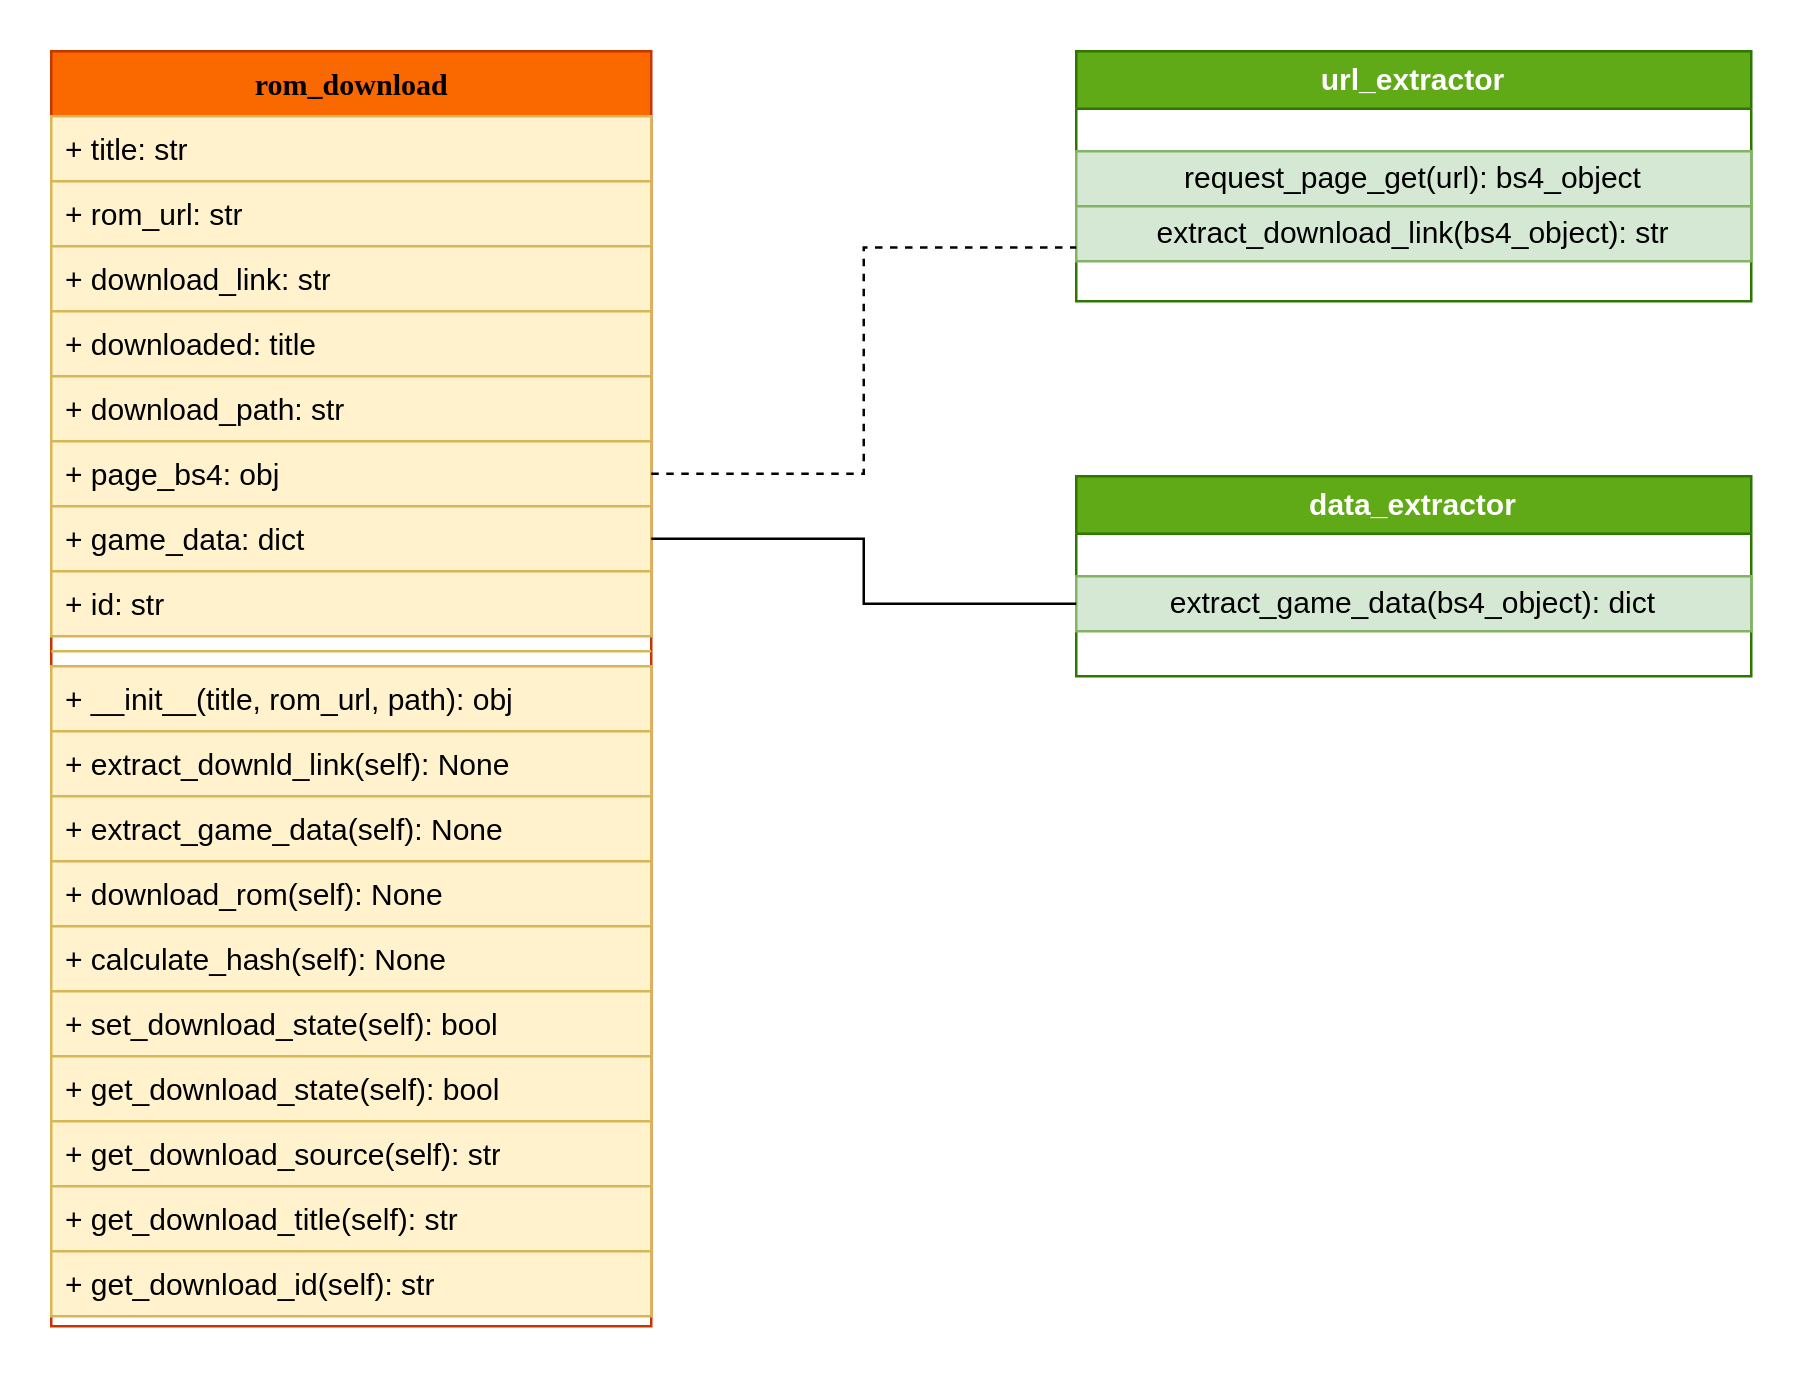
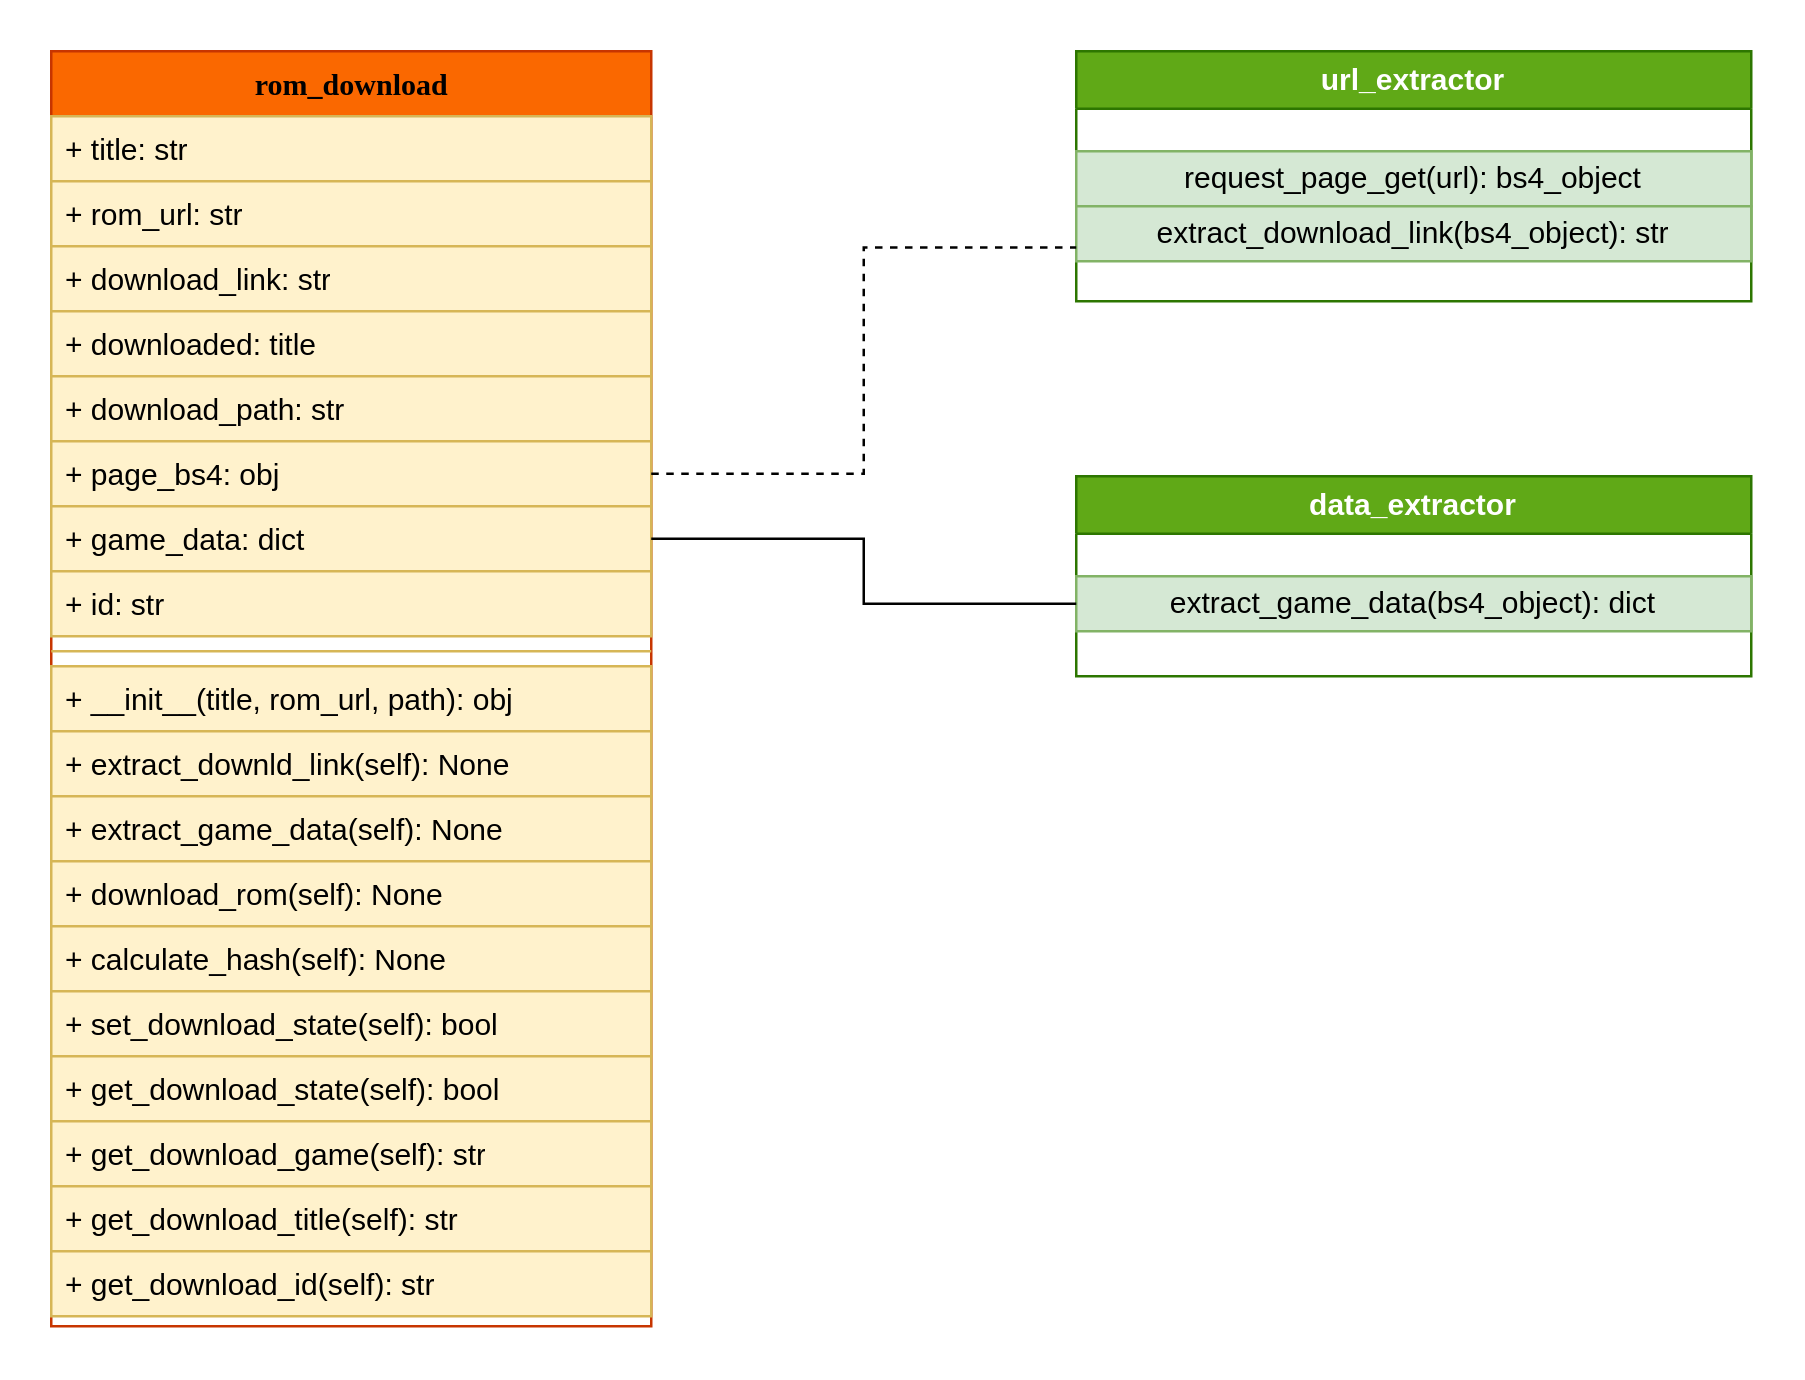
(316, 1157) -> (299, 1157)
